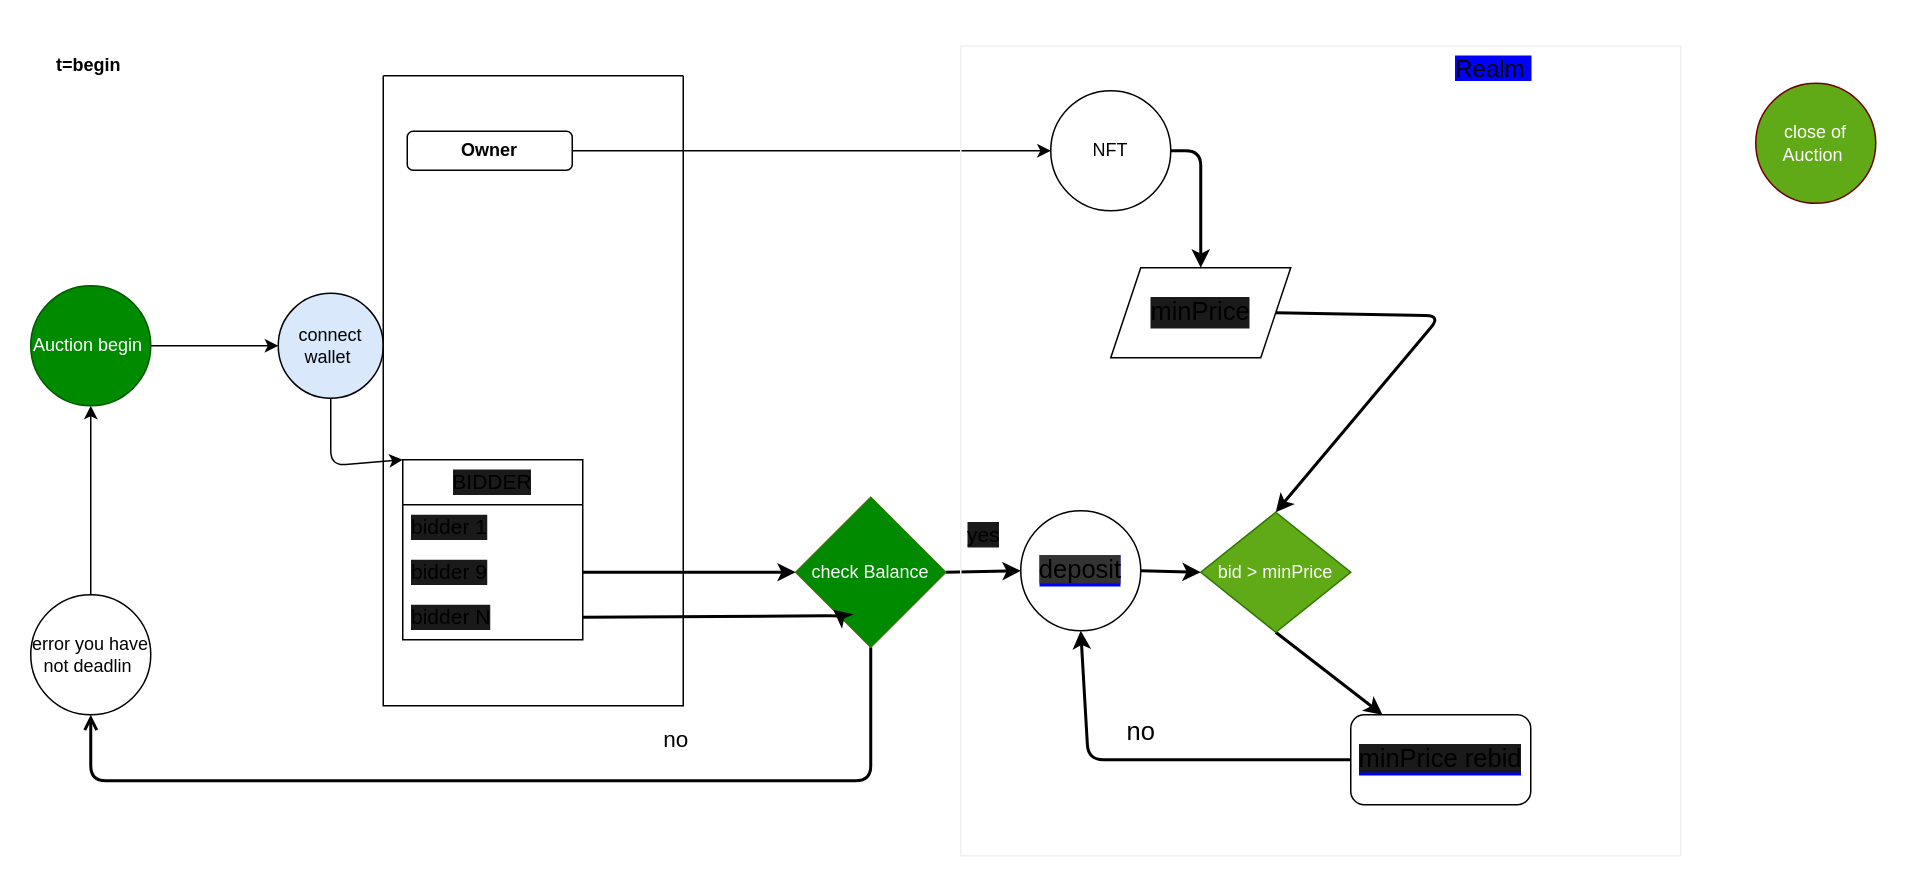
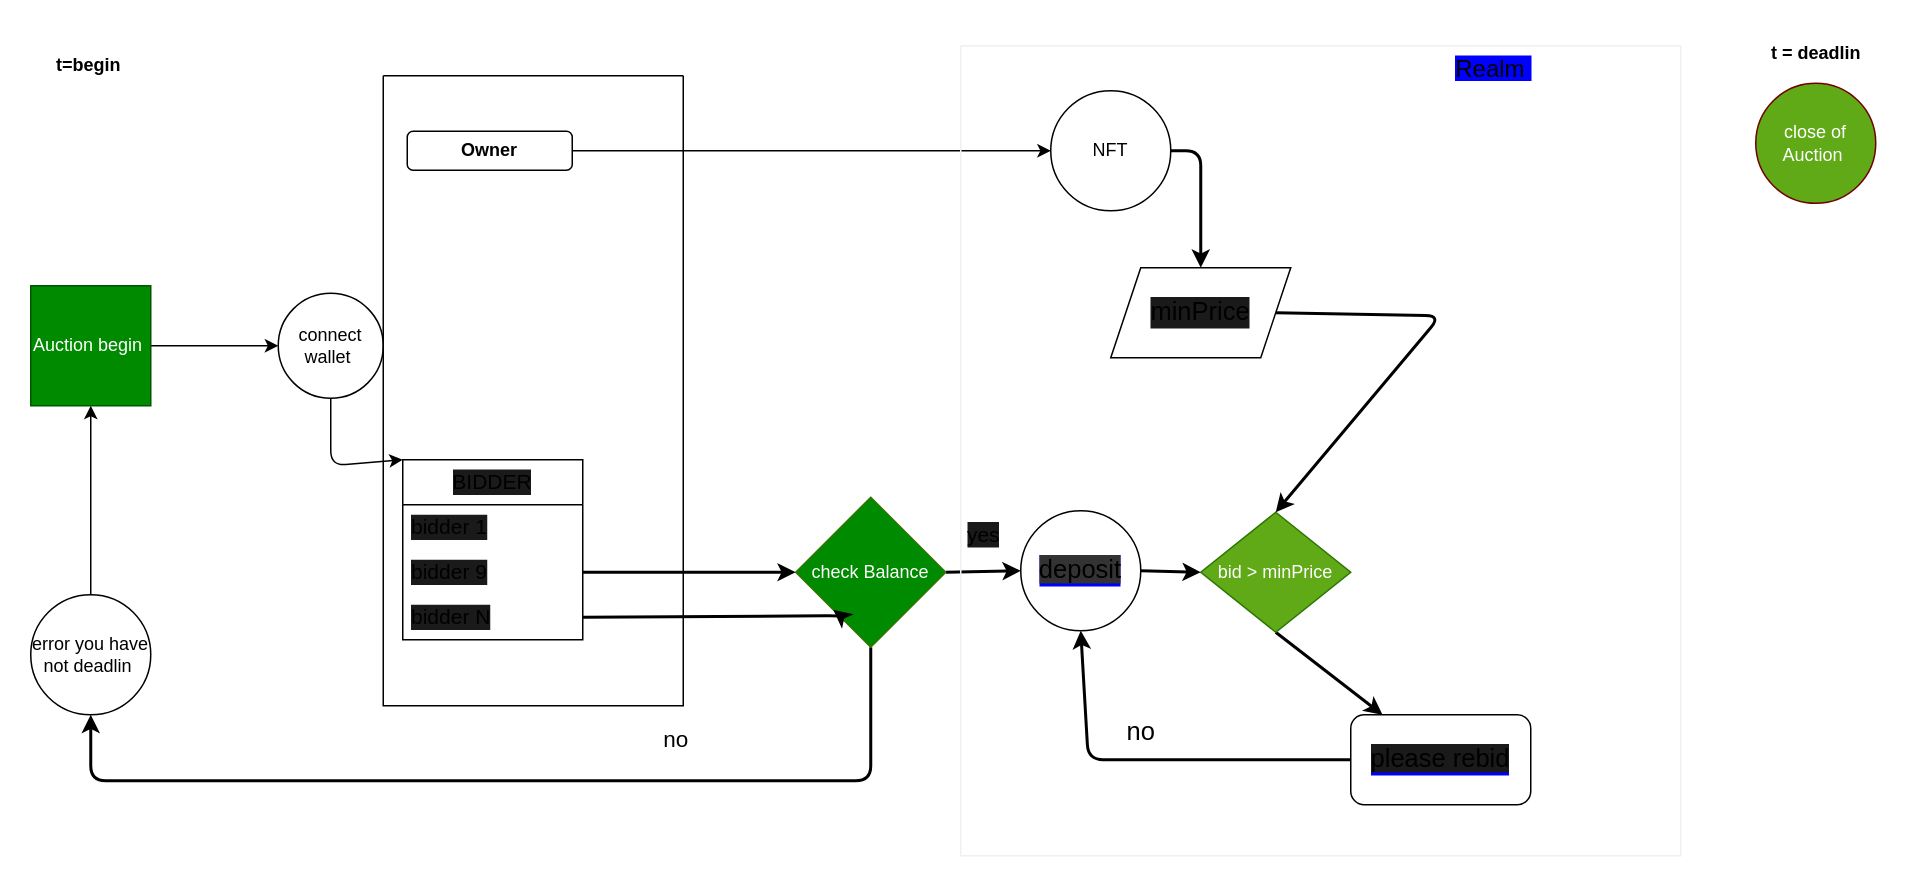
none -> (1816, 53)
(91, 346) -> (91, 346)
(331, 346) -> (331, 346)
(91, 727) -> (91, 729)
(1441, 760) -> (1441, 760)
